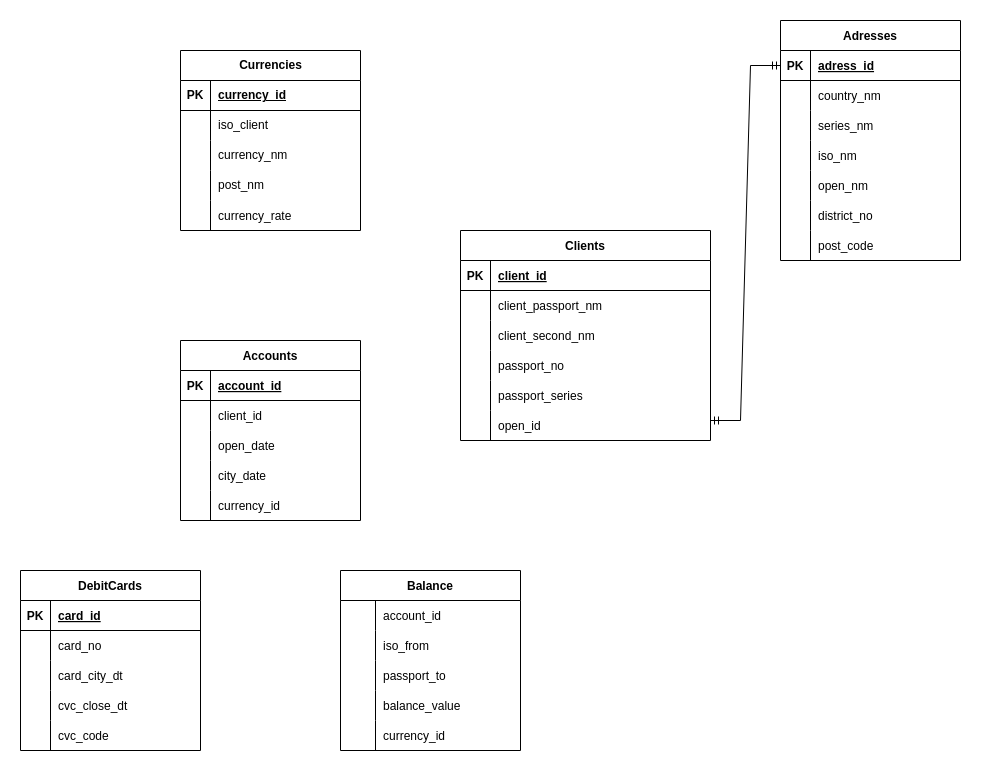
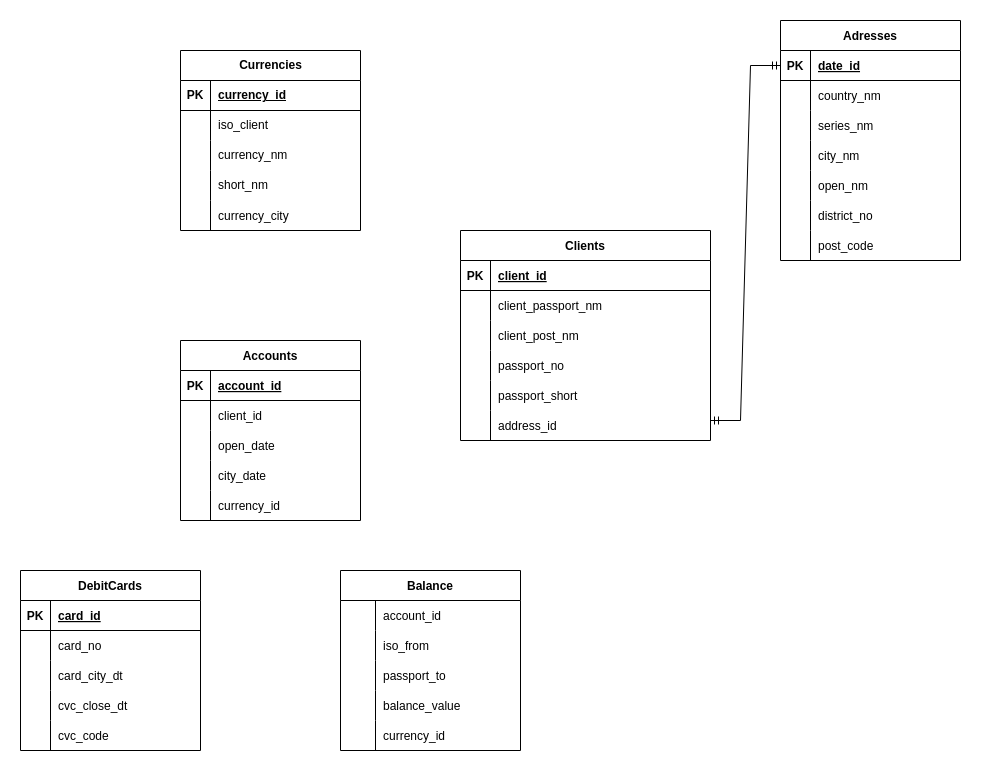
(847, 66) -> (840, 66)
(837, 156) -> (840, 156)
(242, 186) -> (245, 186)
(262, 216) -> (260, 216)
(549, 336) -> (542, 336)
(547, 396) -> (545, 396)
(520, 426) -> (530, 426)
